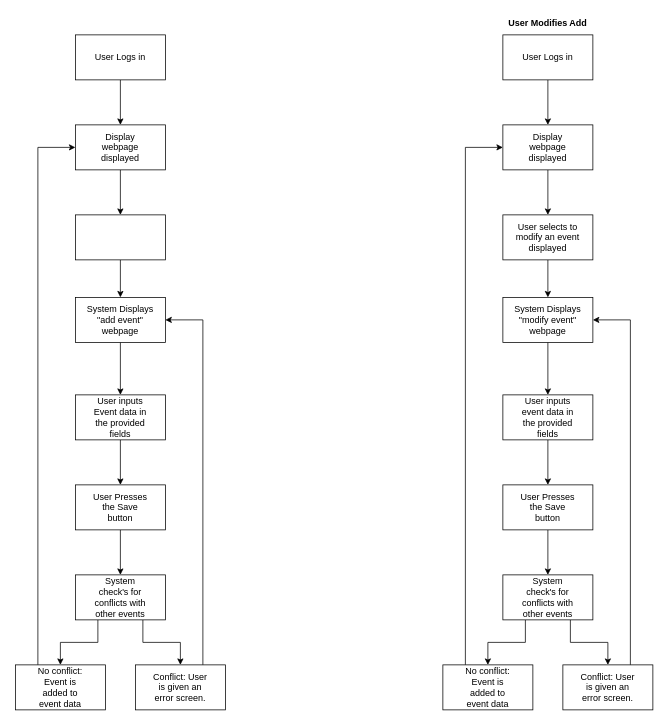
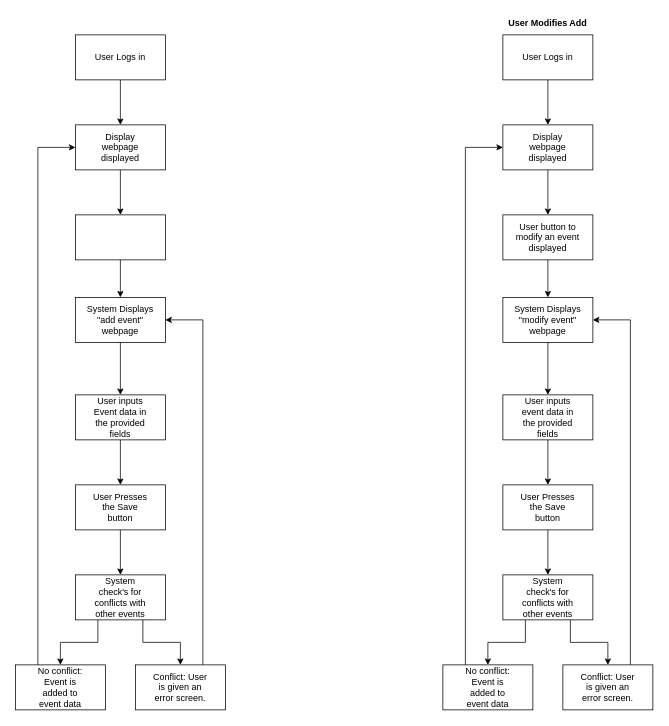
(548, 237) -> (548, 237)
